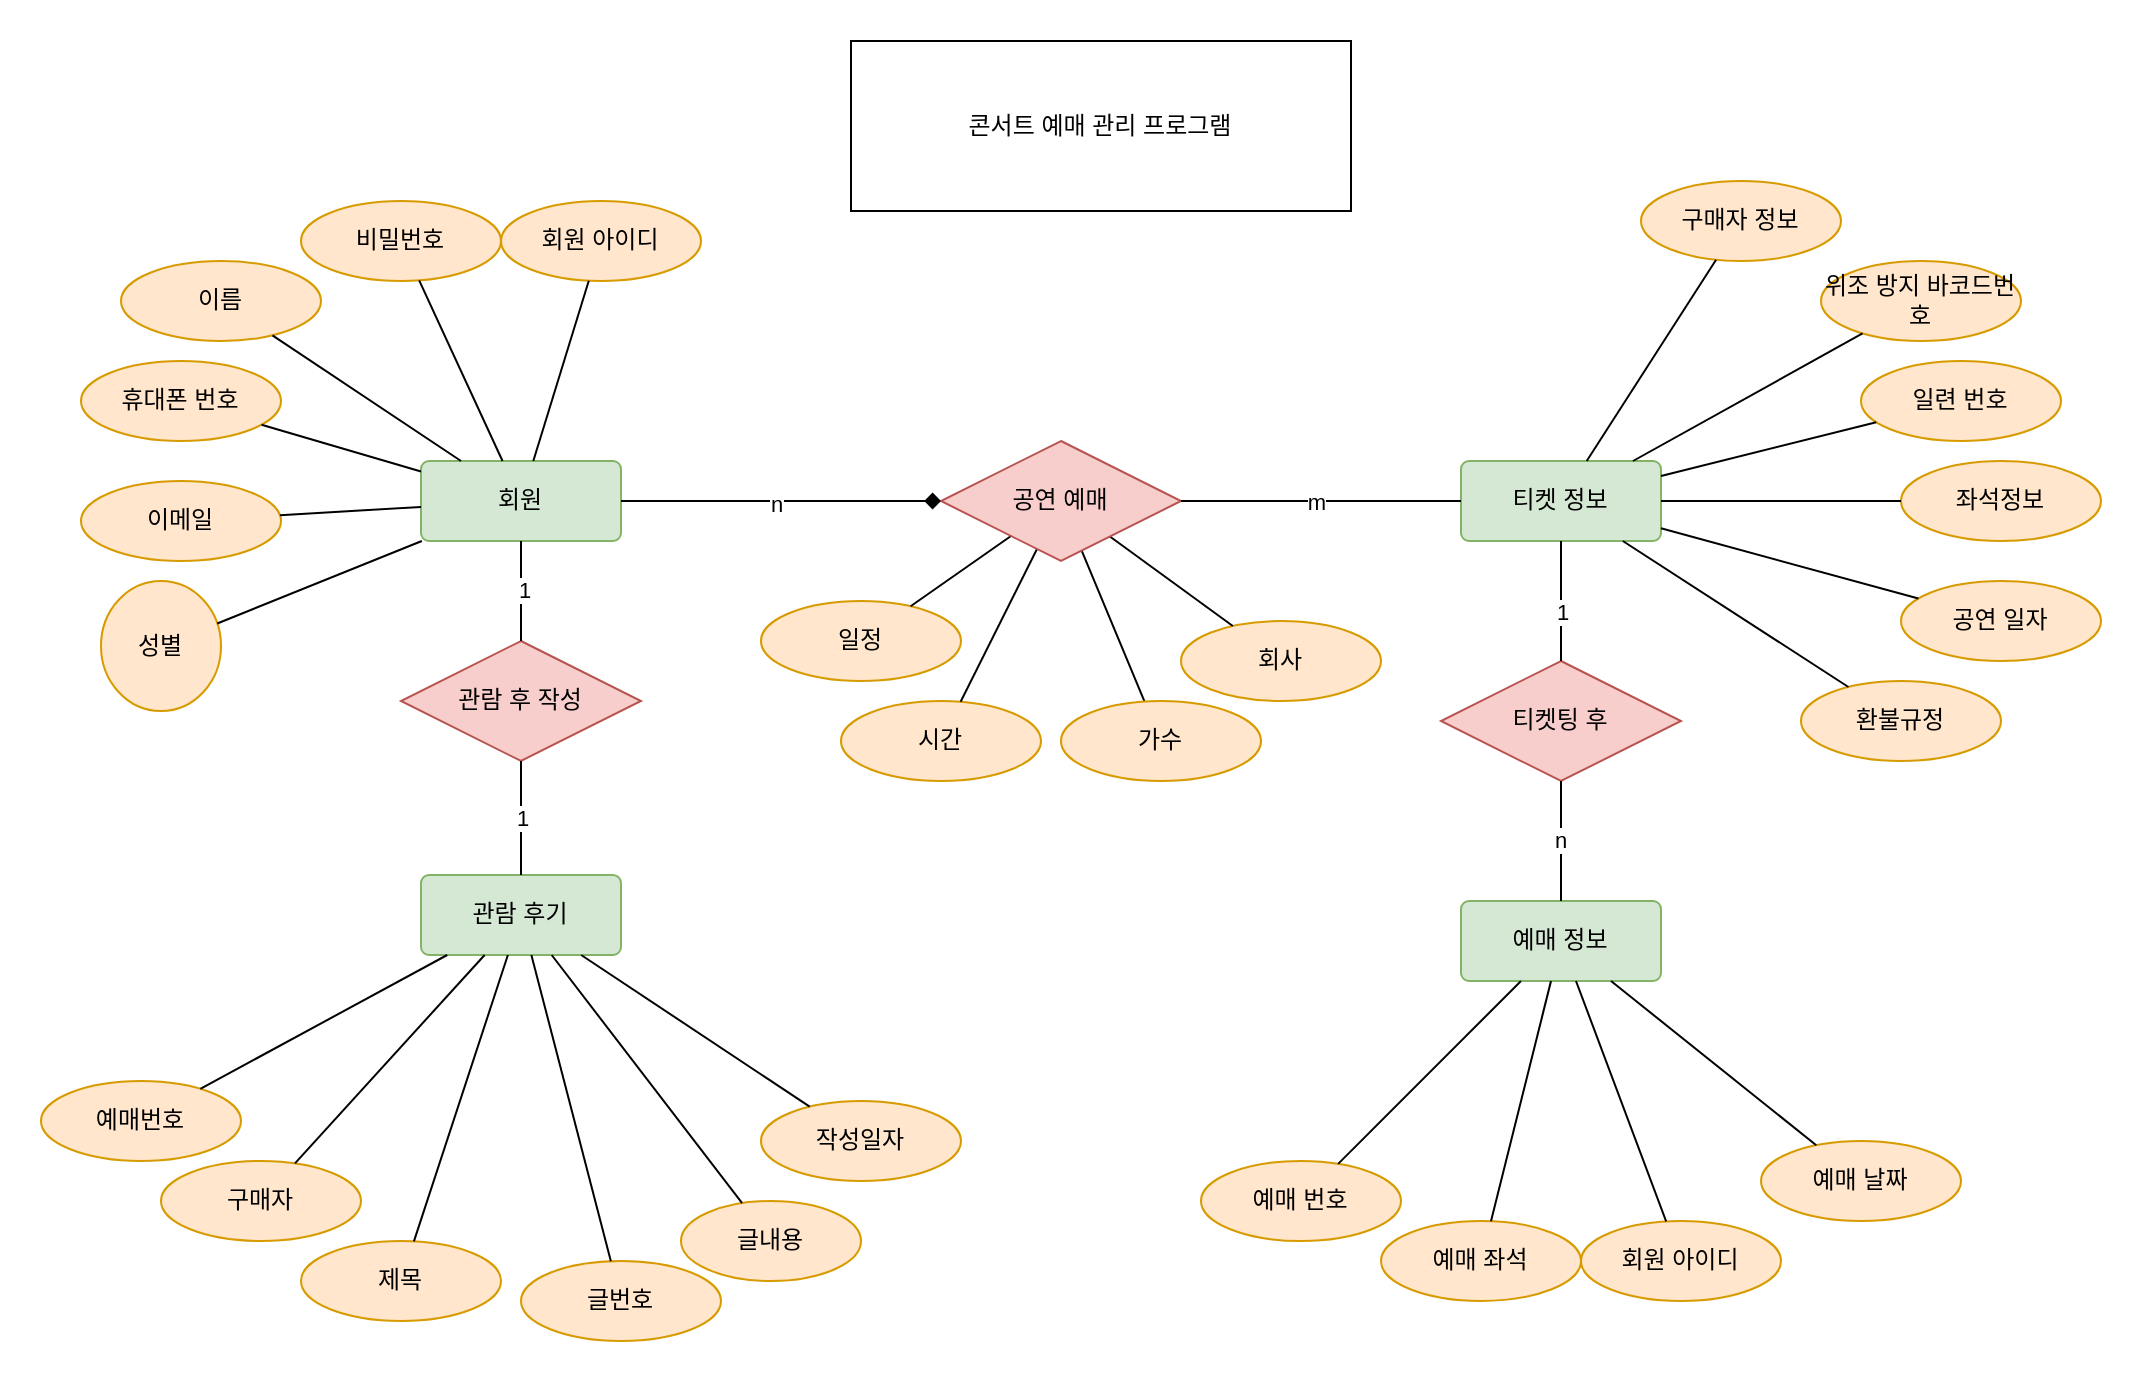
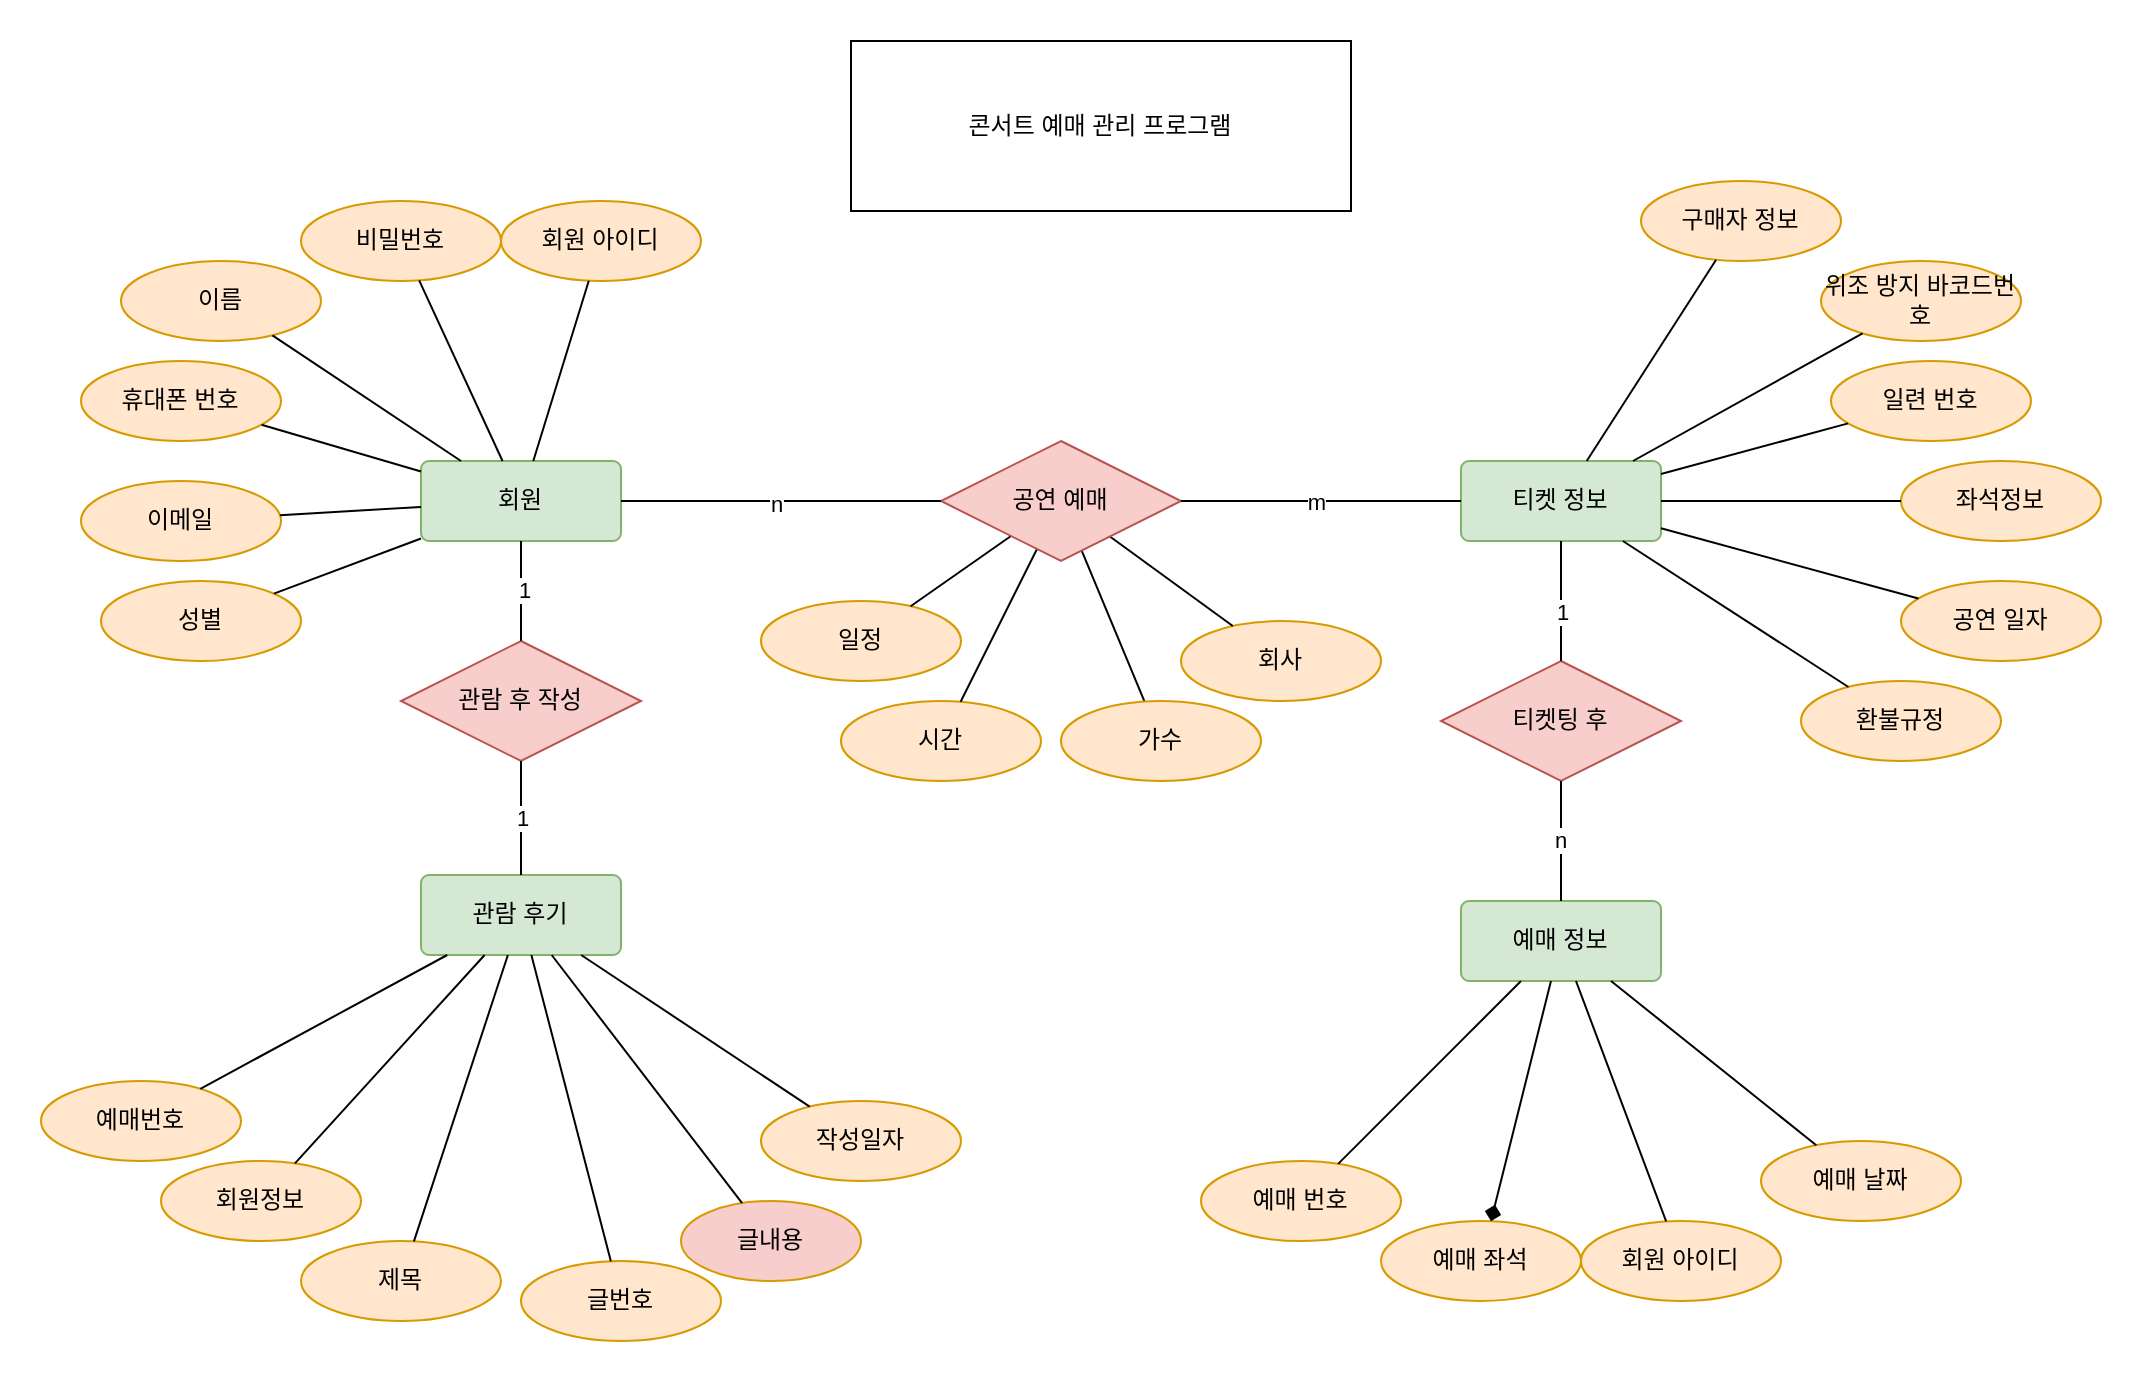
(1961, 401) -> (1931, 401)
(925, 501) -> (932, 501)
(161, 646) -> (201, 621)
(261, 1201) -> (261, 1201)
(1493, 1212) -> (1495, 1205)
(771, 1241) -> (771, 1241)
